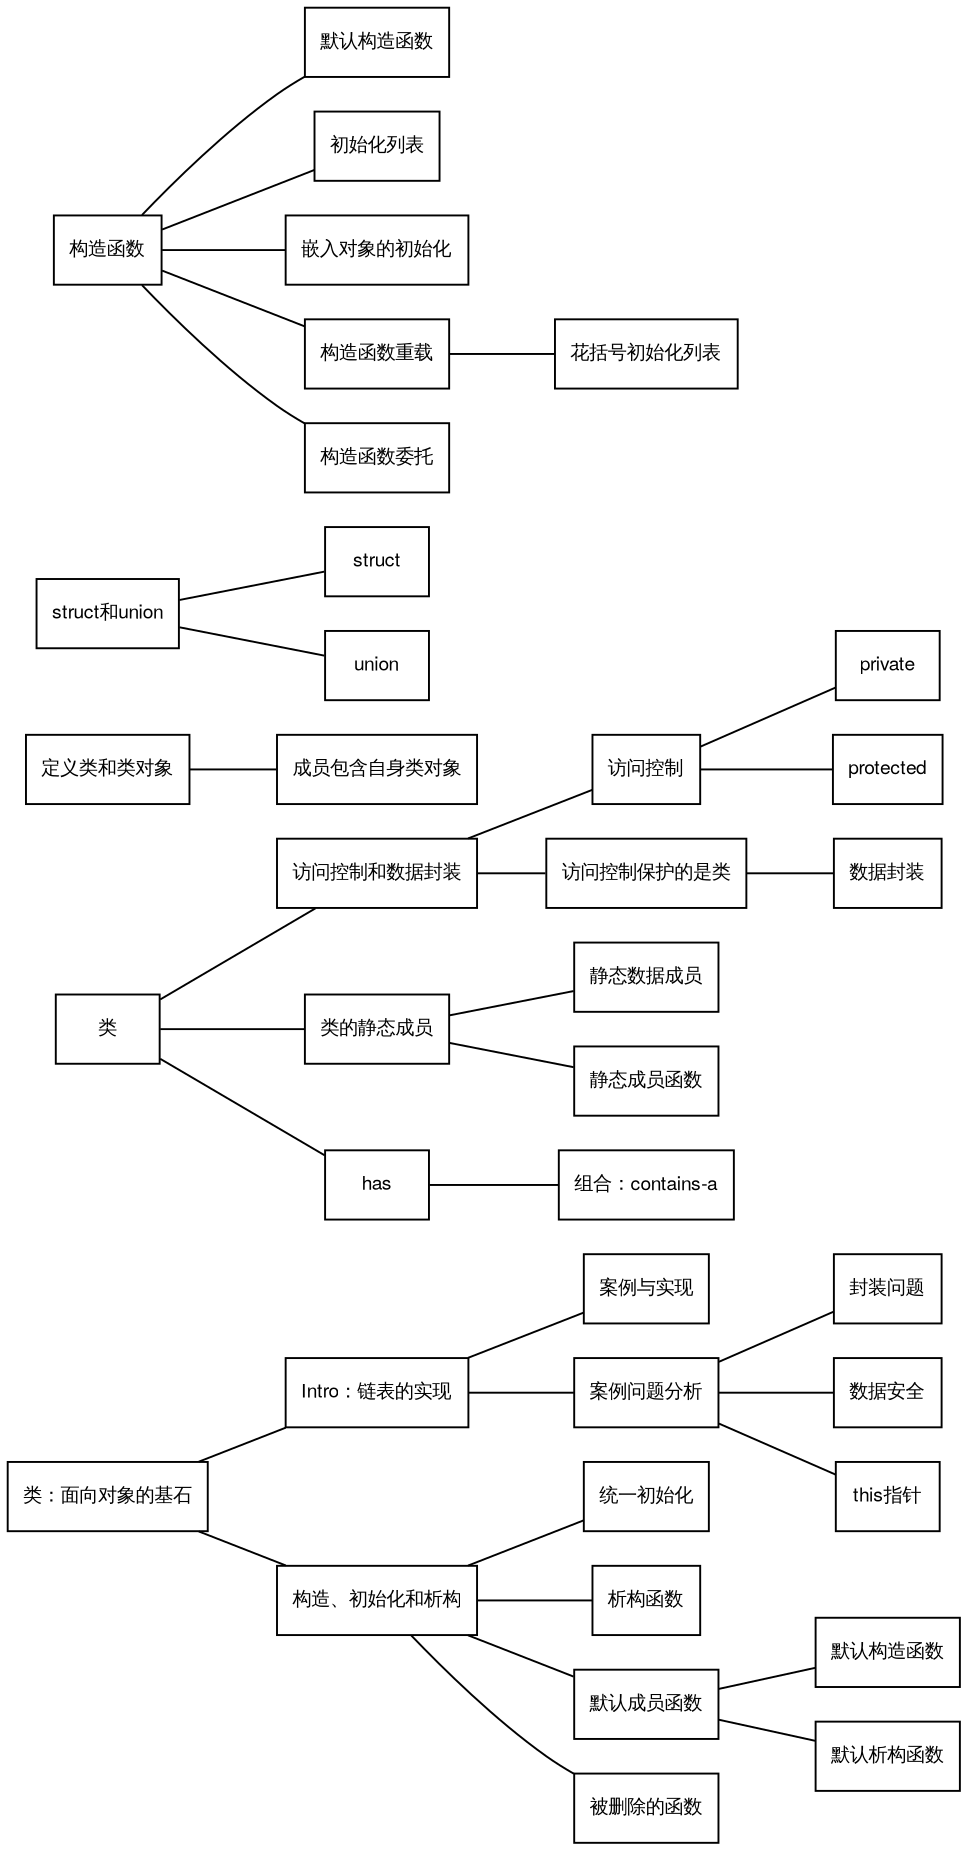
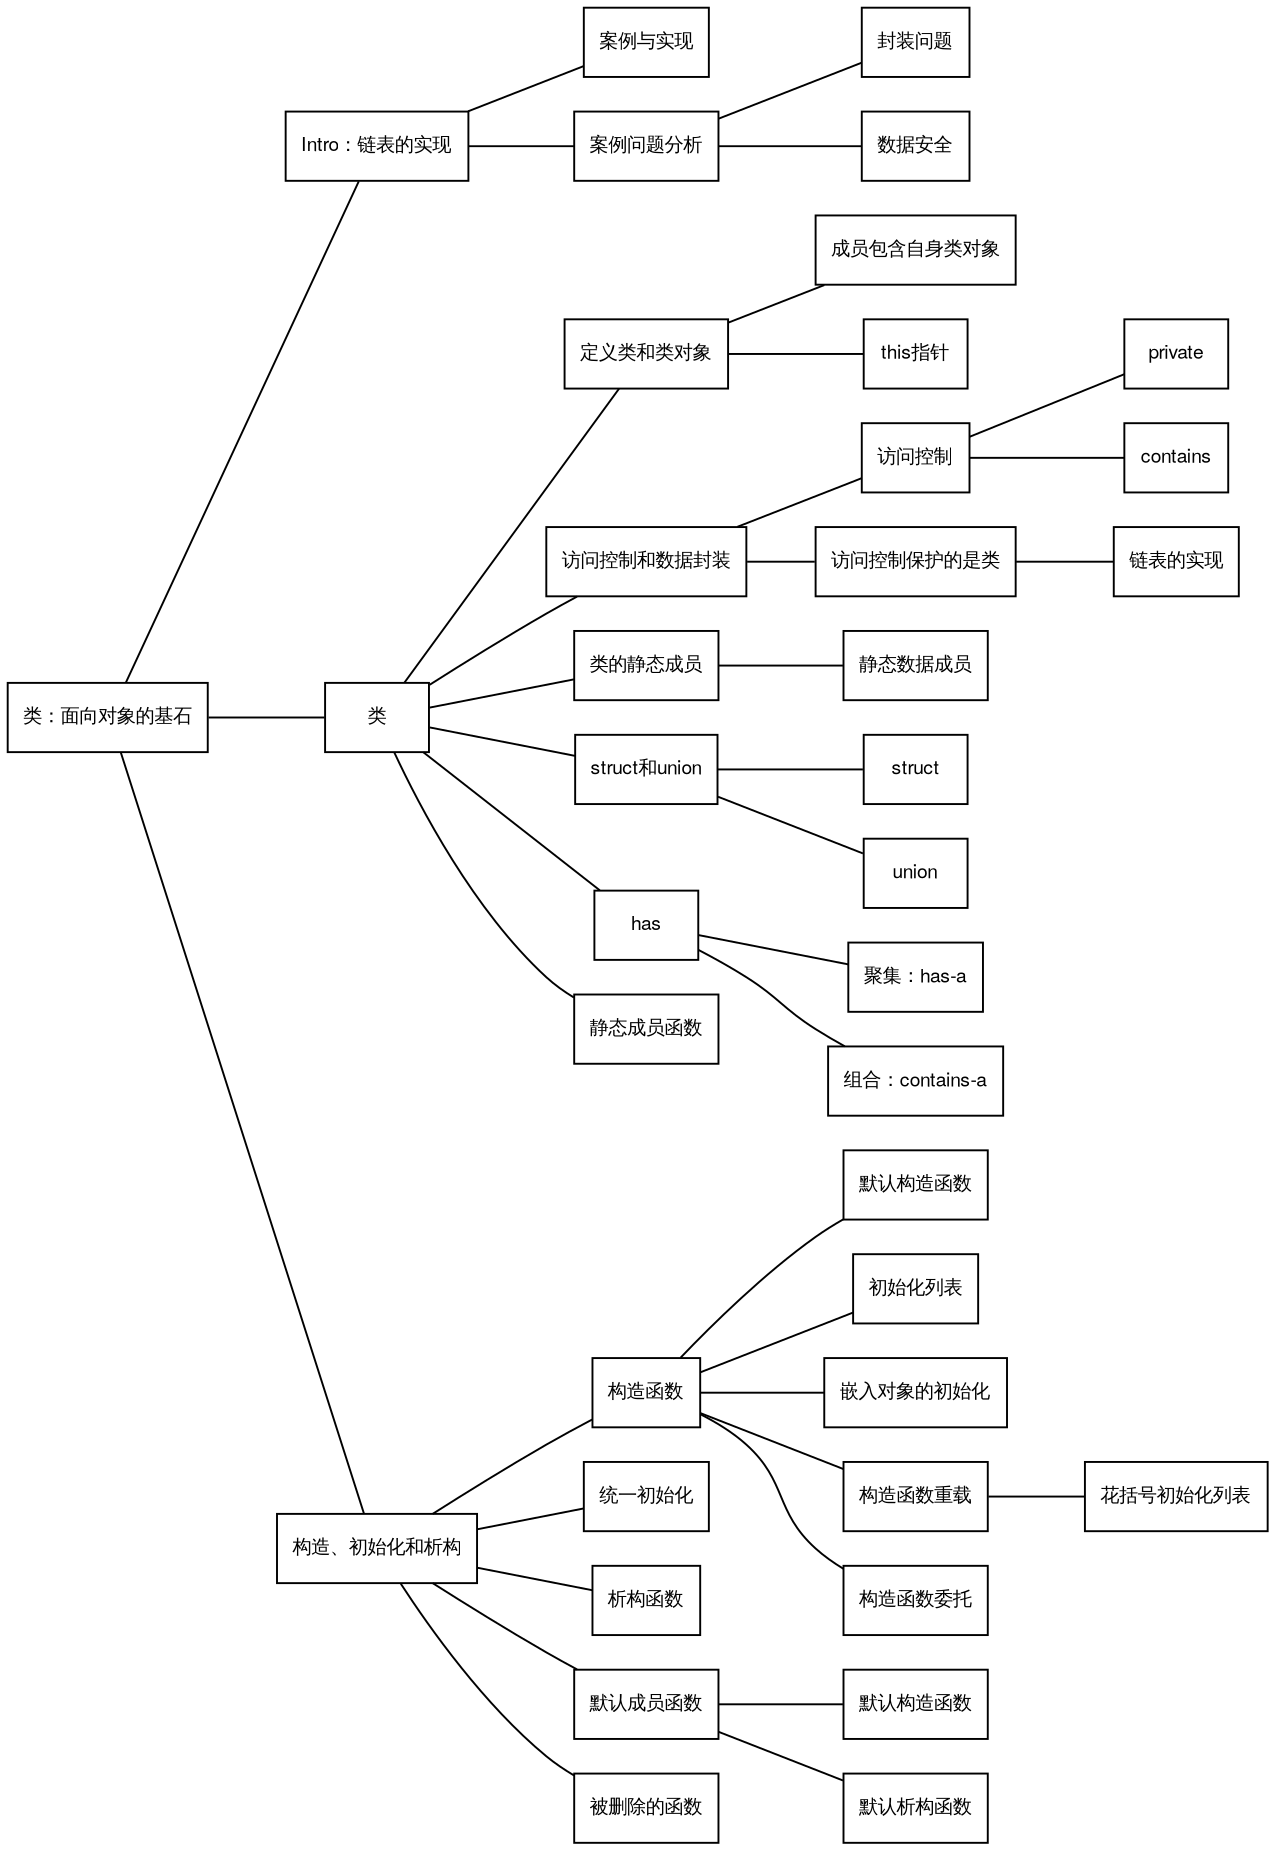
none -> (512, 536)
none -> (267, 718)
none -> (502, 742)
(888, 769) -> (1176, 458)
(888, 873) -> (1176, 562)
none -> (916, 977)
(512, 1055) -> (470, 886)
(777, 1449) -> (796, 354)
none -> (511, 1465)
